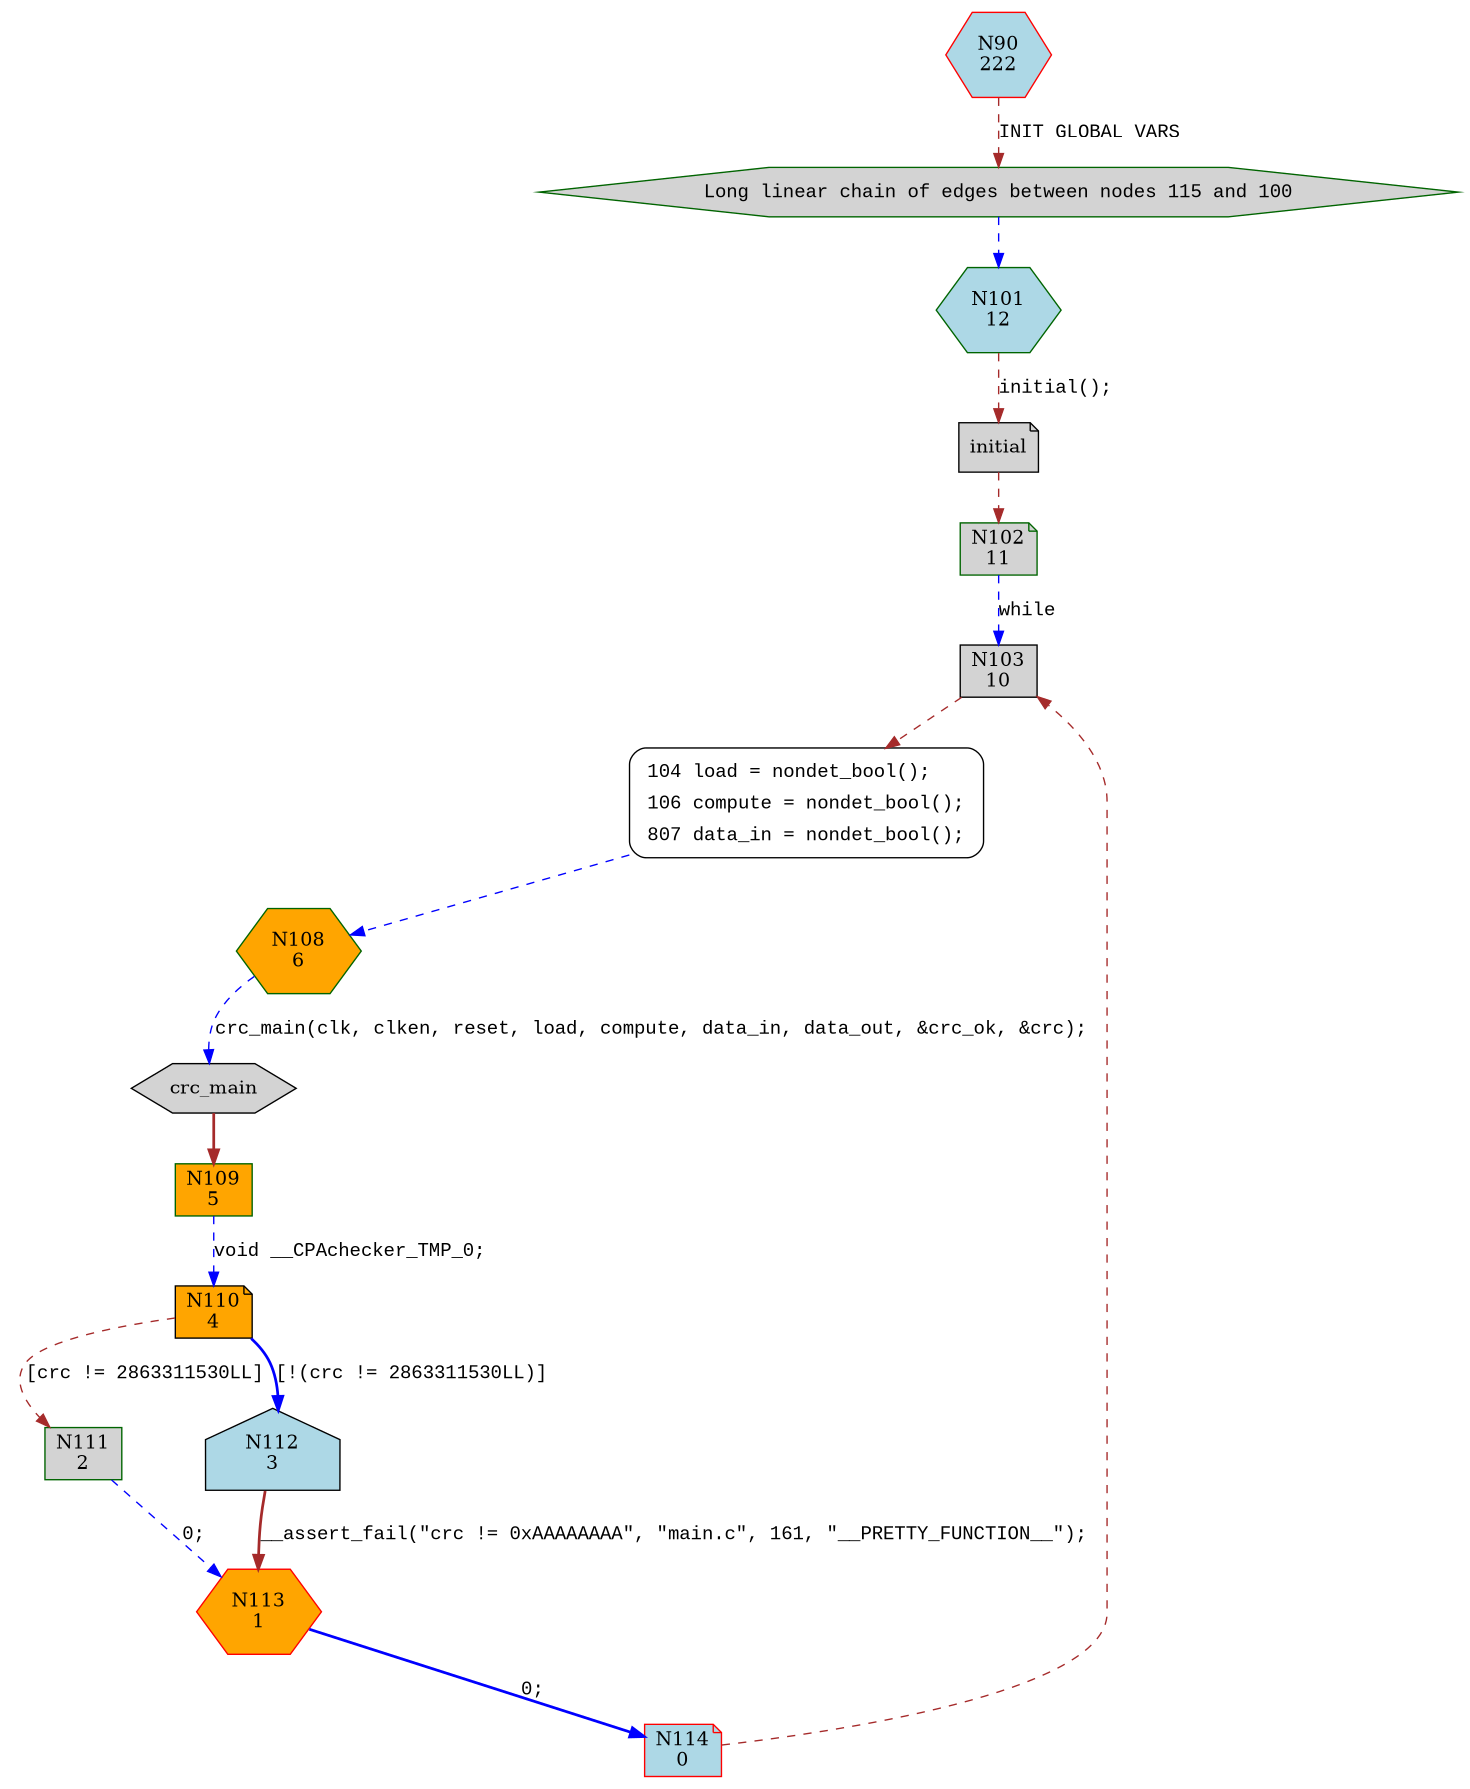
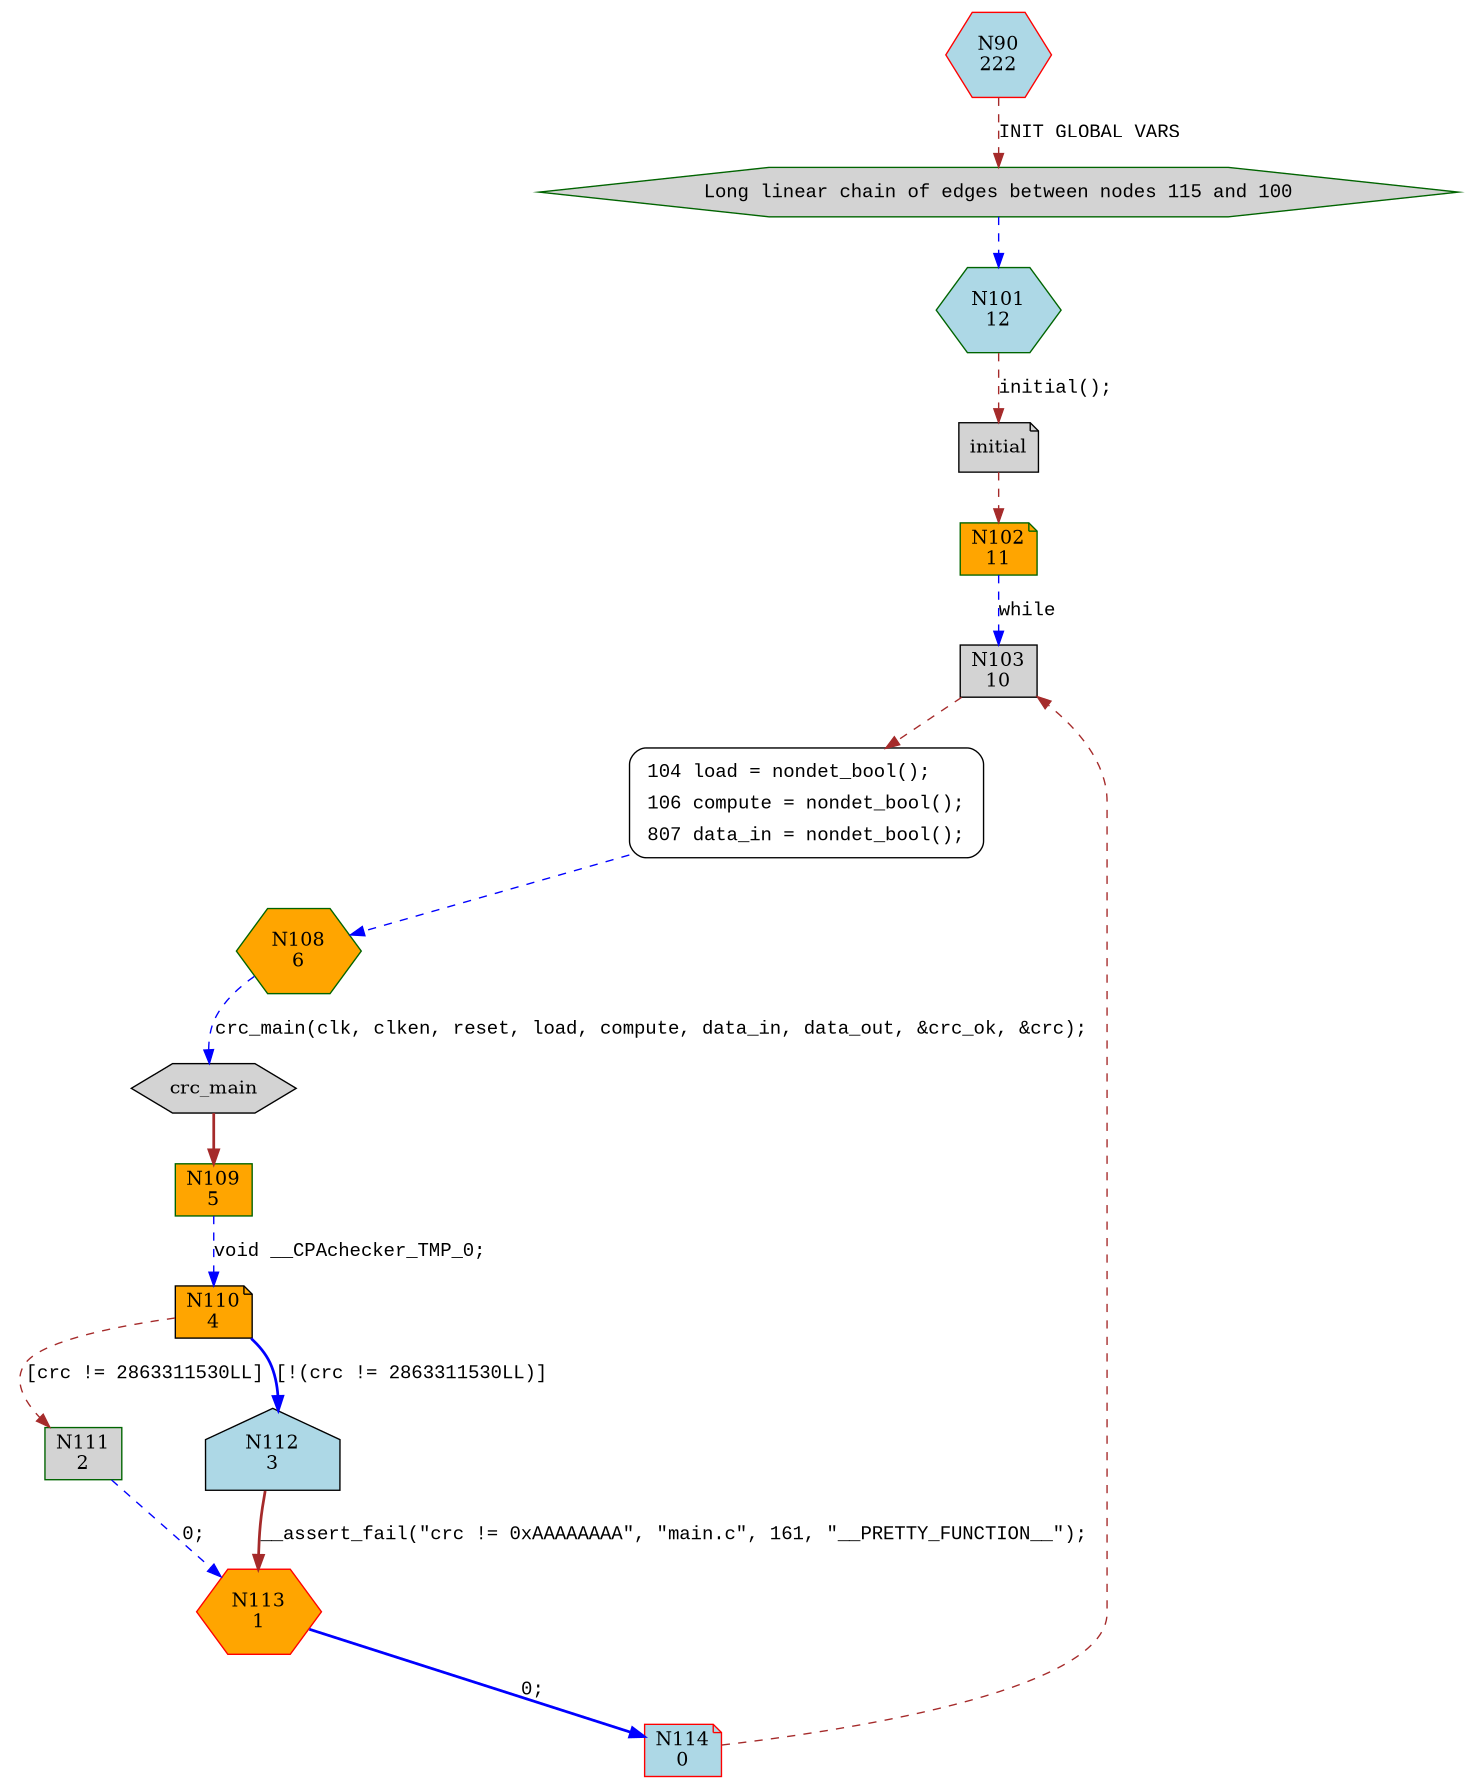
(999, 549) -> (999, 549)
